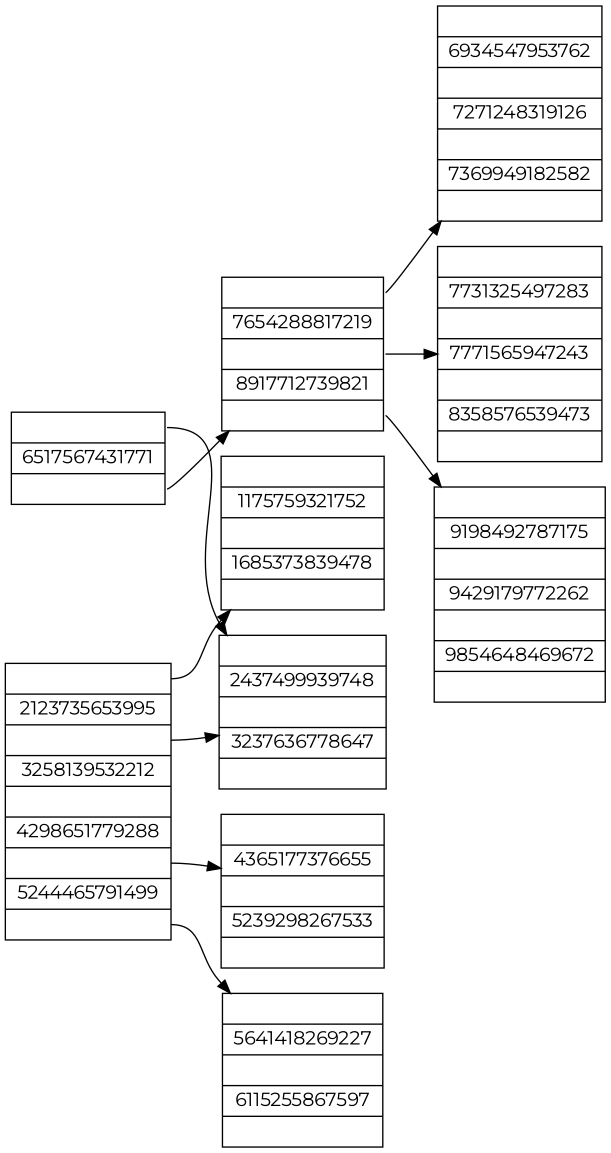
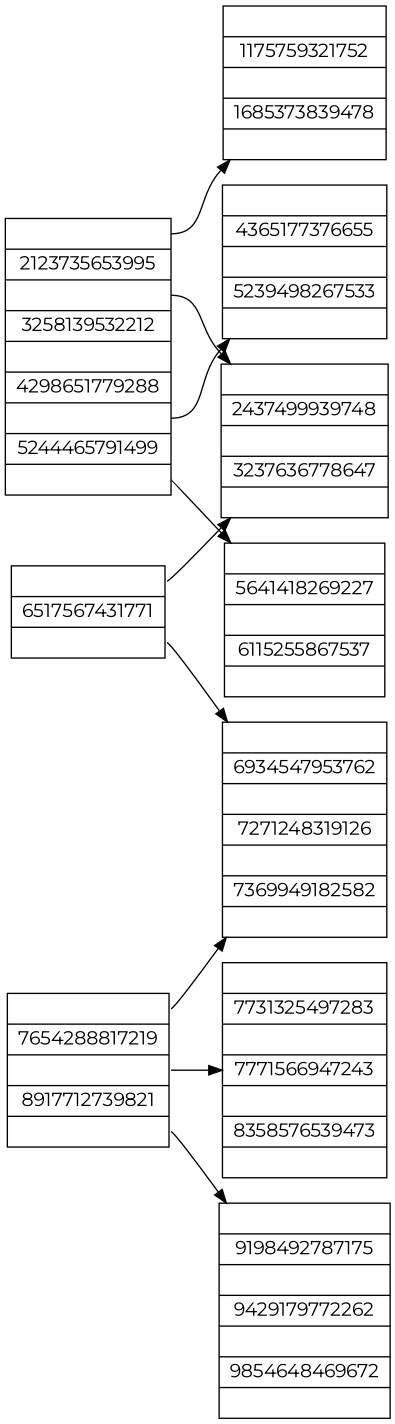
(520, 353) -> (305, 1070)
(194, 466) -> (194, 676)
(303, 921) -> (305, 292)
(303, 1100) -> (305, 650)
